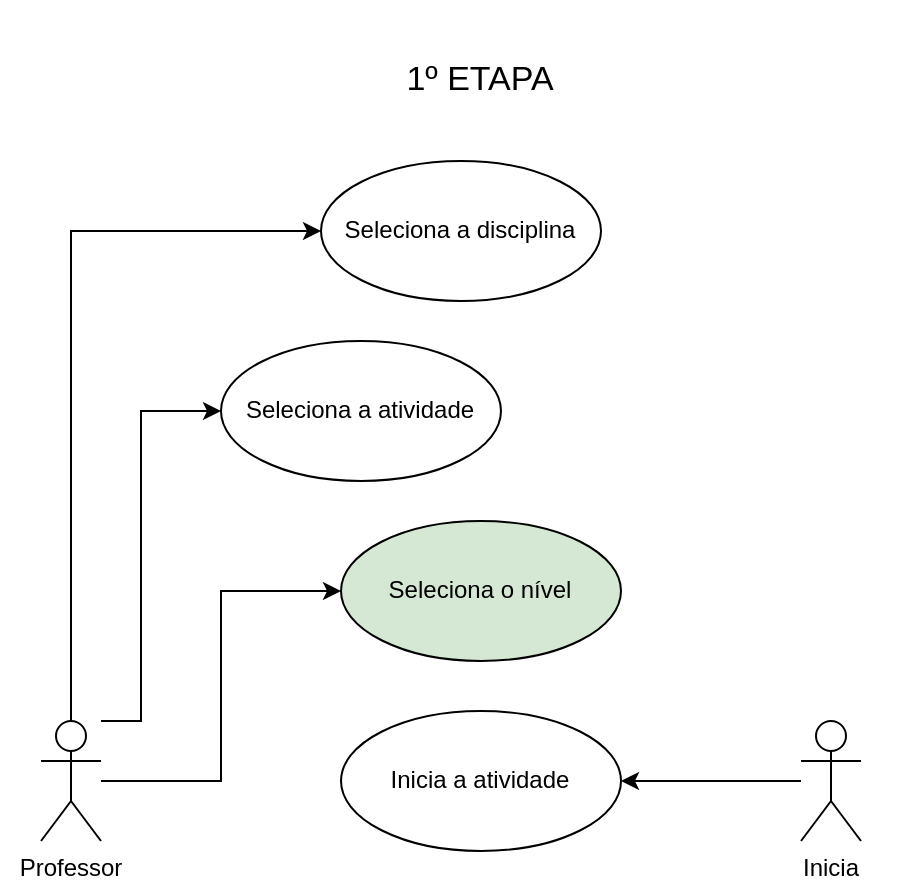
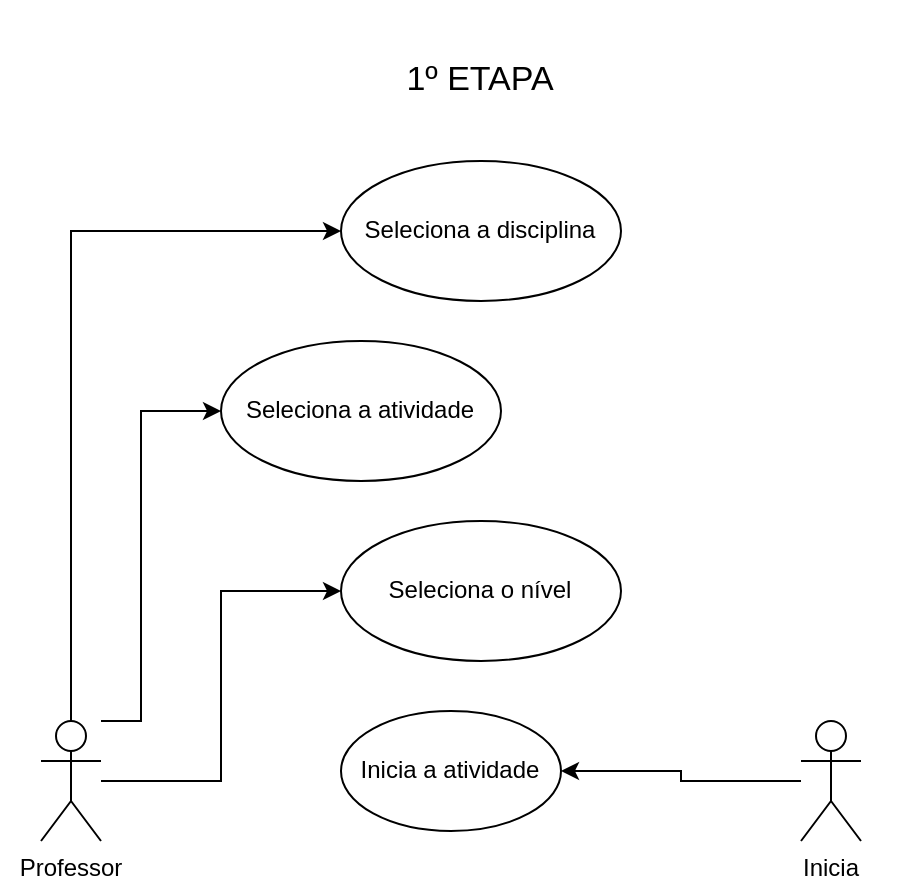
(461, 231) -> (481, 231)
(481, 591) -> (481, 591)
(481, 781) -> (451, 771)
